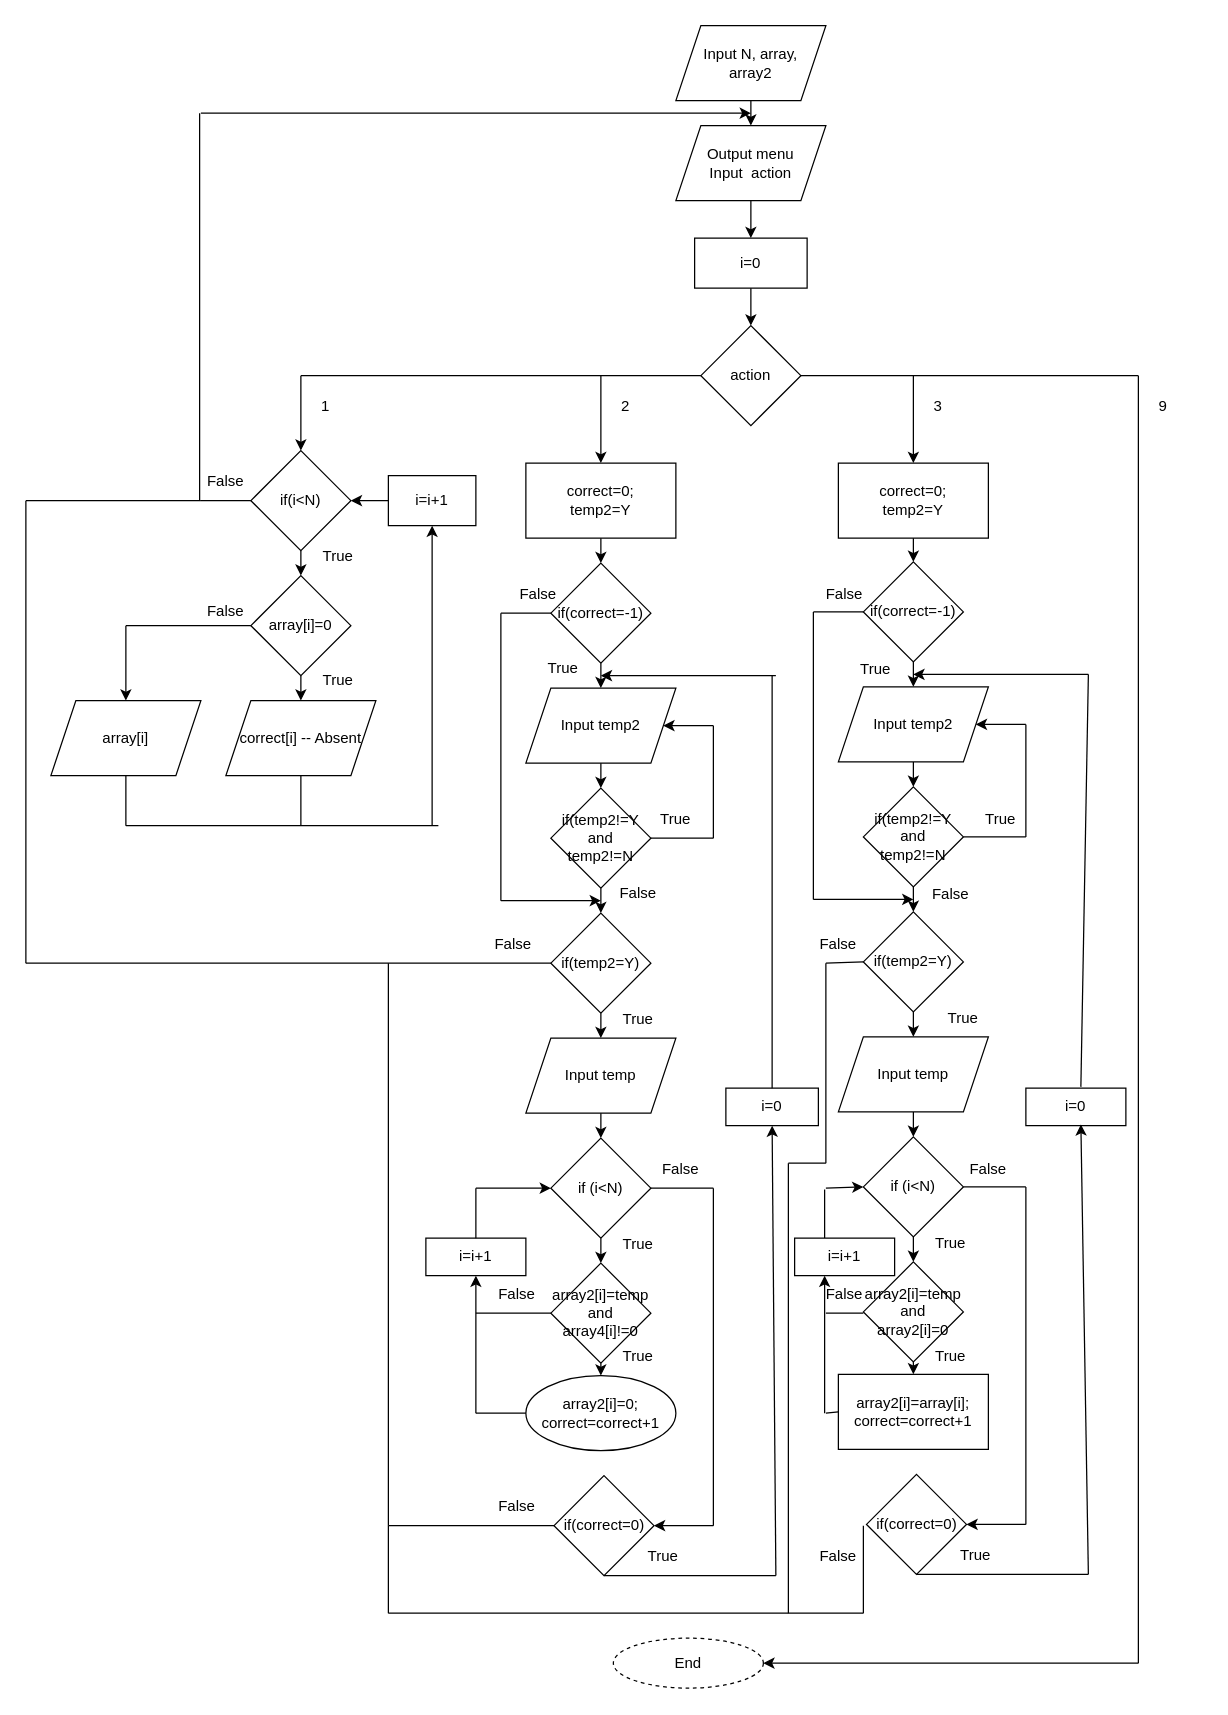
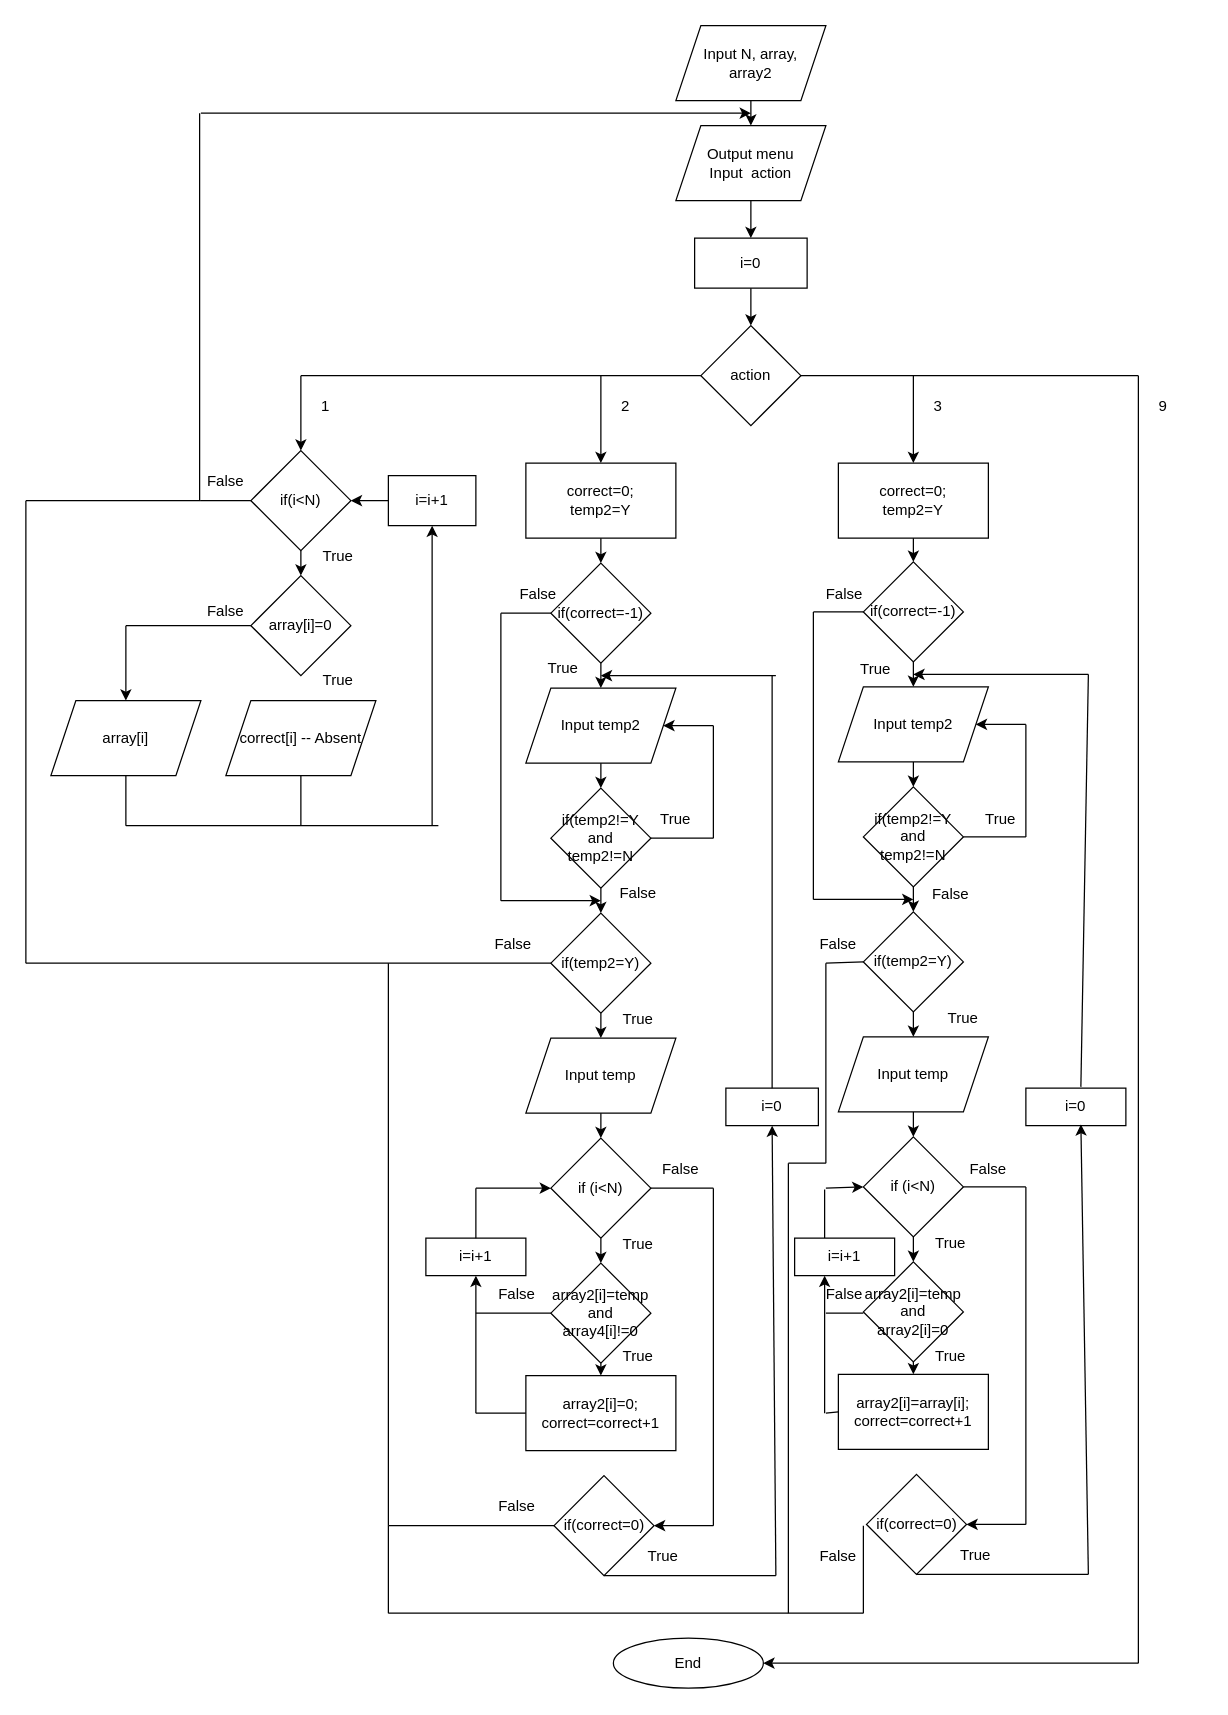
(301, 684) -> none
(601, 1413) -> (601, 1413)
(688, 1663) -> (688, 1663)
